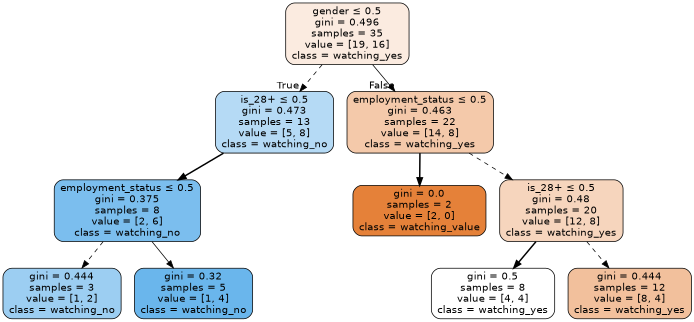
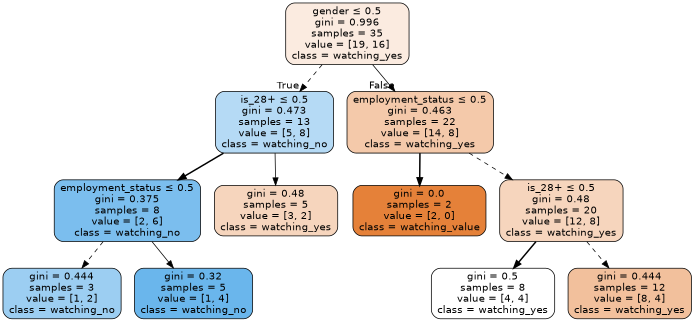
(347, 22) -> (347, 22)
none -> (276, 211)
